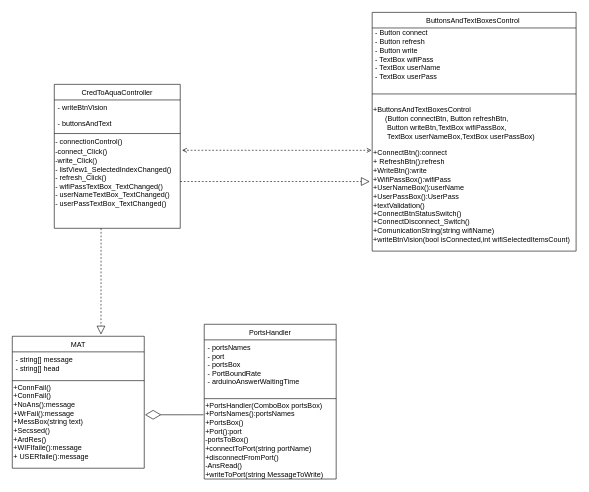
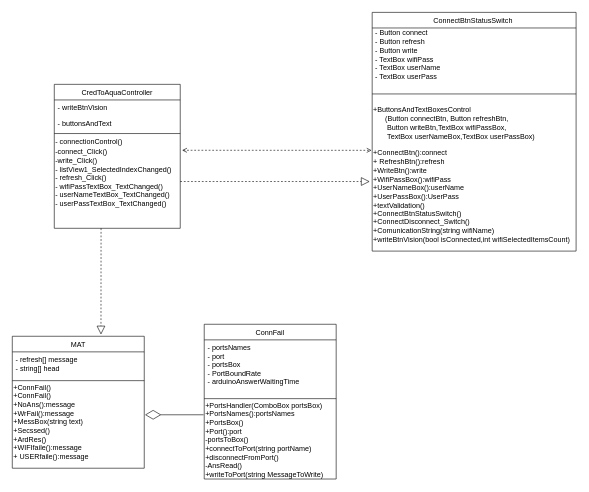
(474, 20) -> (474, 20)
(270, 332) -> (270, 332)
(49, 360) -> (52, 360)
